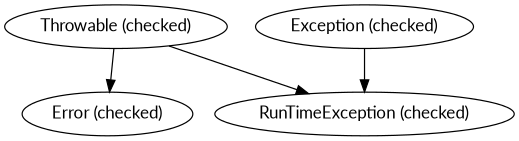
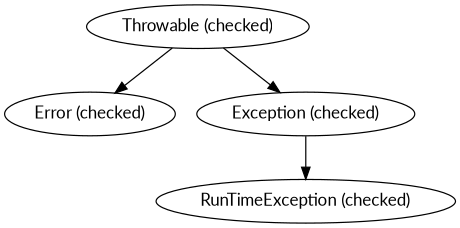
(233, 68) -> (247, 66)
